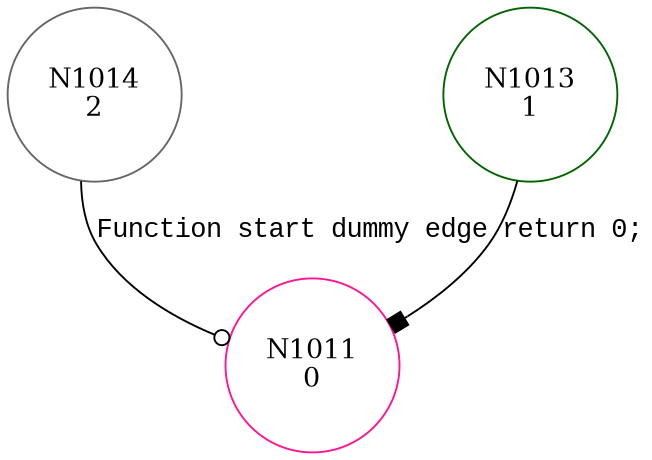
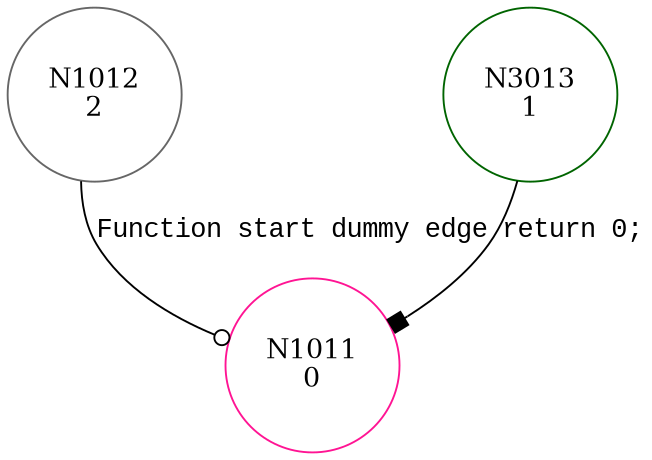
(95, 95) -> (95, 95)
(530, 95) -> (530, 95)
